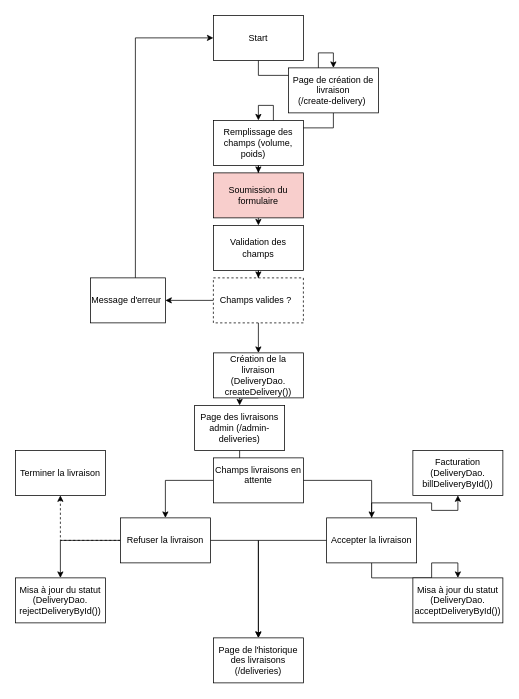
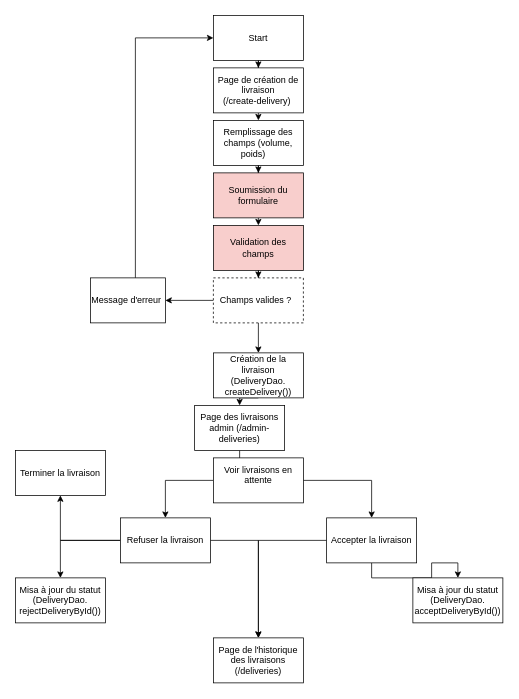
(333, 90) -> (258, 90)
(258, 248) -> (258, 248)
(458, 473) -> none
(258, 480) -> (258, 480)
(445, 510) -> none
(60, 519) -> (60, 519)
